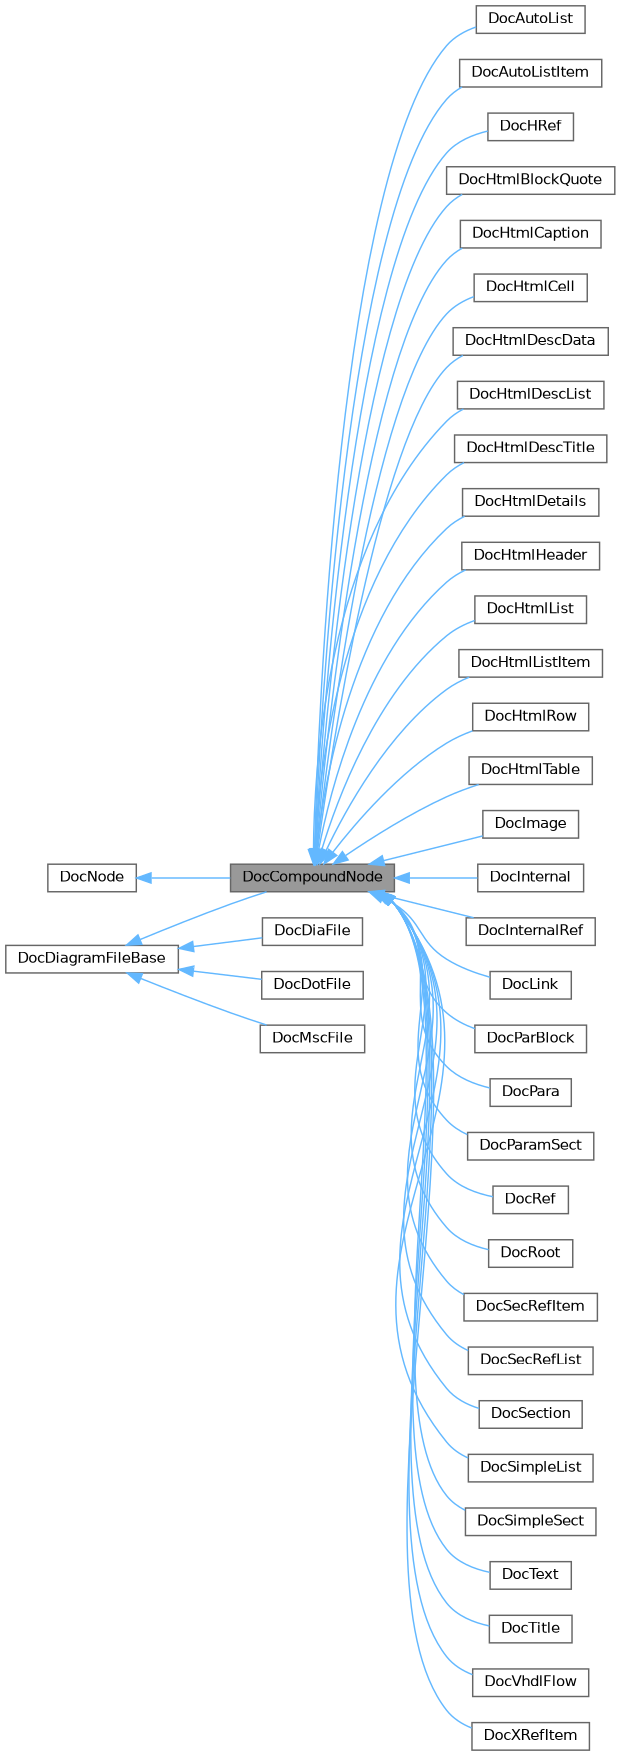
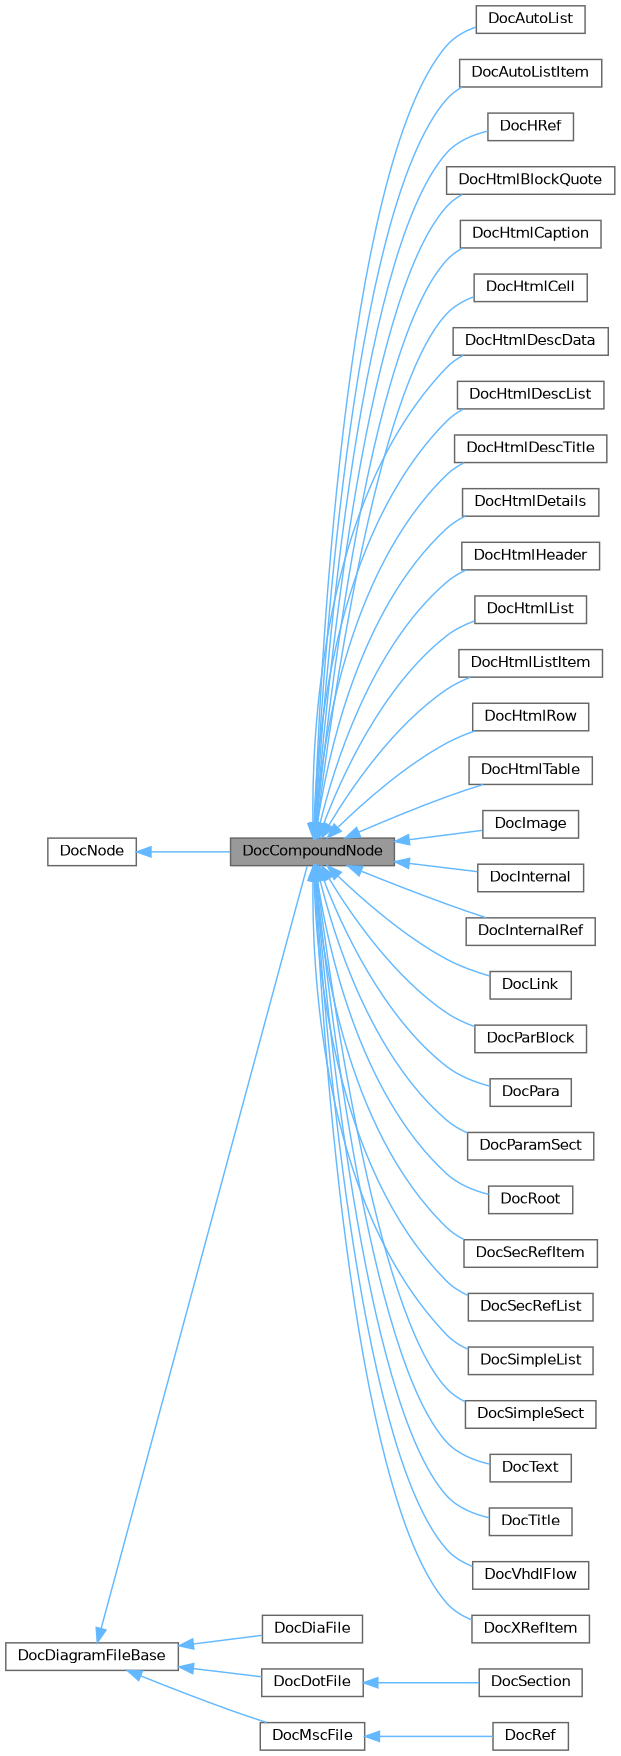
(417, 1063) -> (436, 1736)
(406, 1299) -> (429, 1683)
